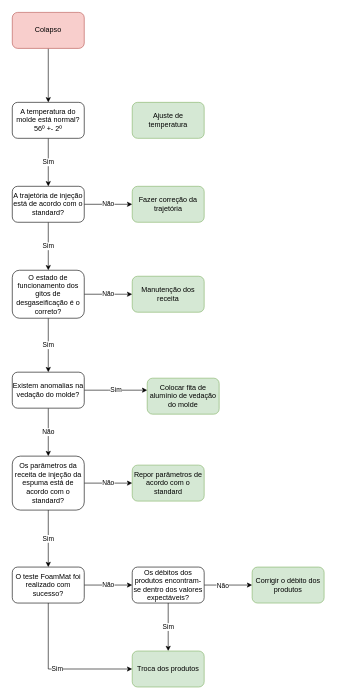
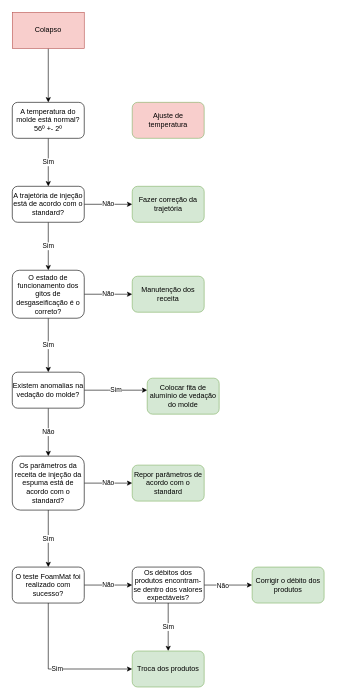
(48, 30) -> (48, 30)
(168, 120) -> (168, 120)
